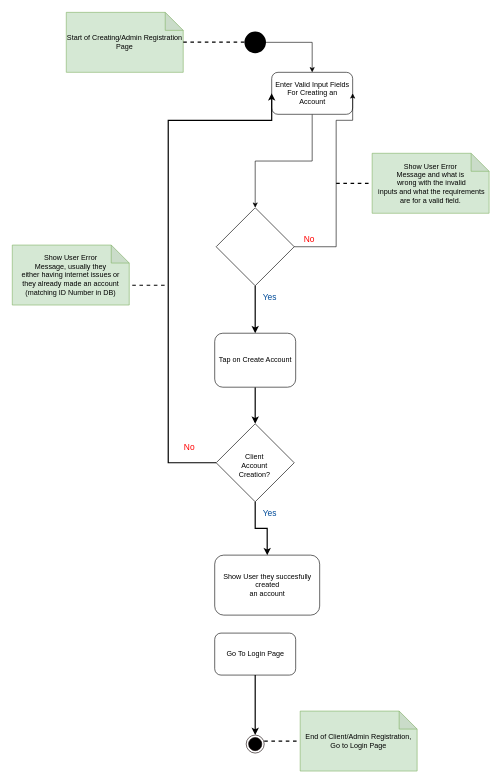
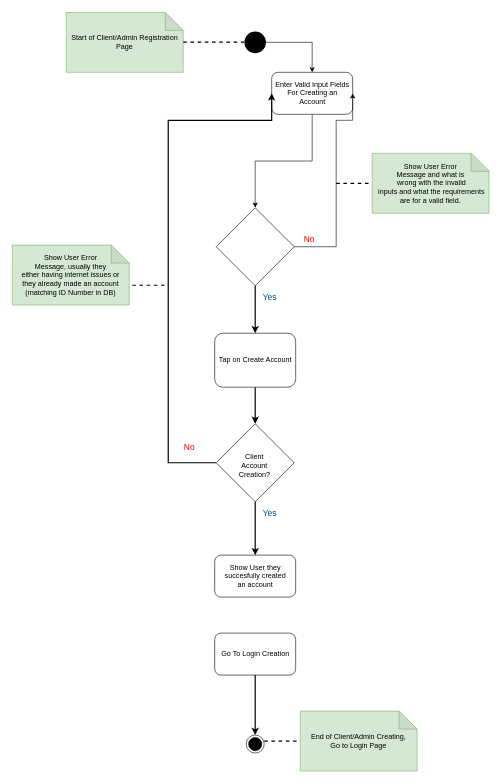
(125, 42) -> (125, 42)
(267, 585) -> (255, 576)
(256, 654) -> (256, 654)
(359, 741) -> (359, 741)
